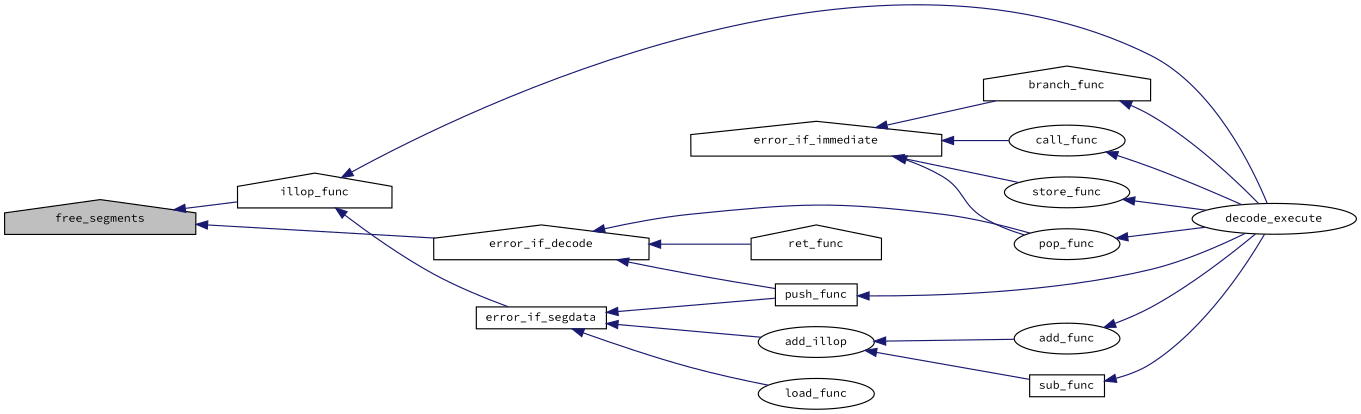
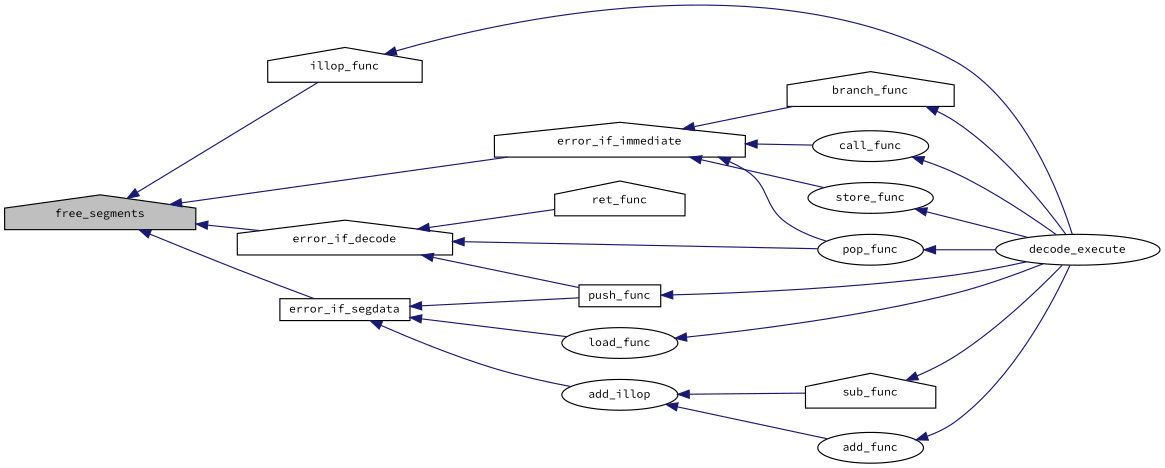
none -> (345, 180)
(423, 268) -> (231, 267)
none -> (867, 312)
(1067, 386) -> (871, 393)
